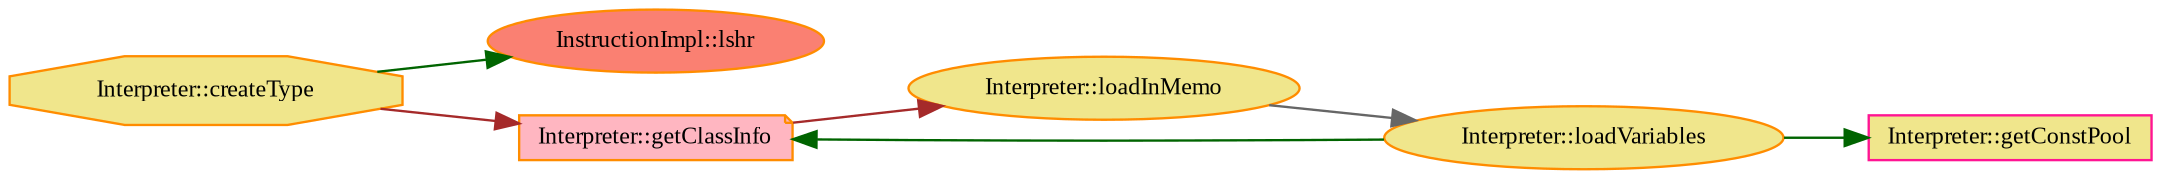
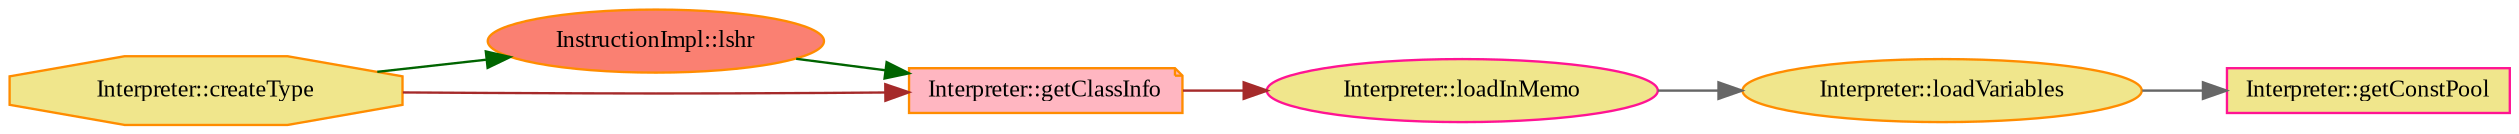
(1104, 88) -> (1462, 91)
(1814, 138) -> (2173, 91)
(1101, 141) -> (841, 65)
